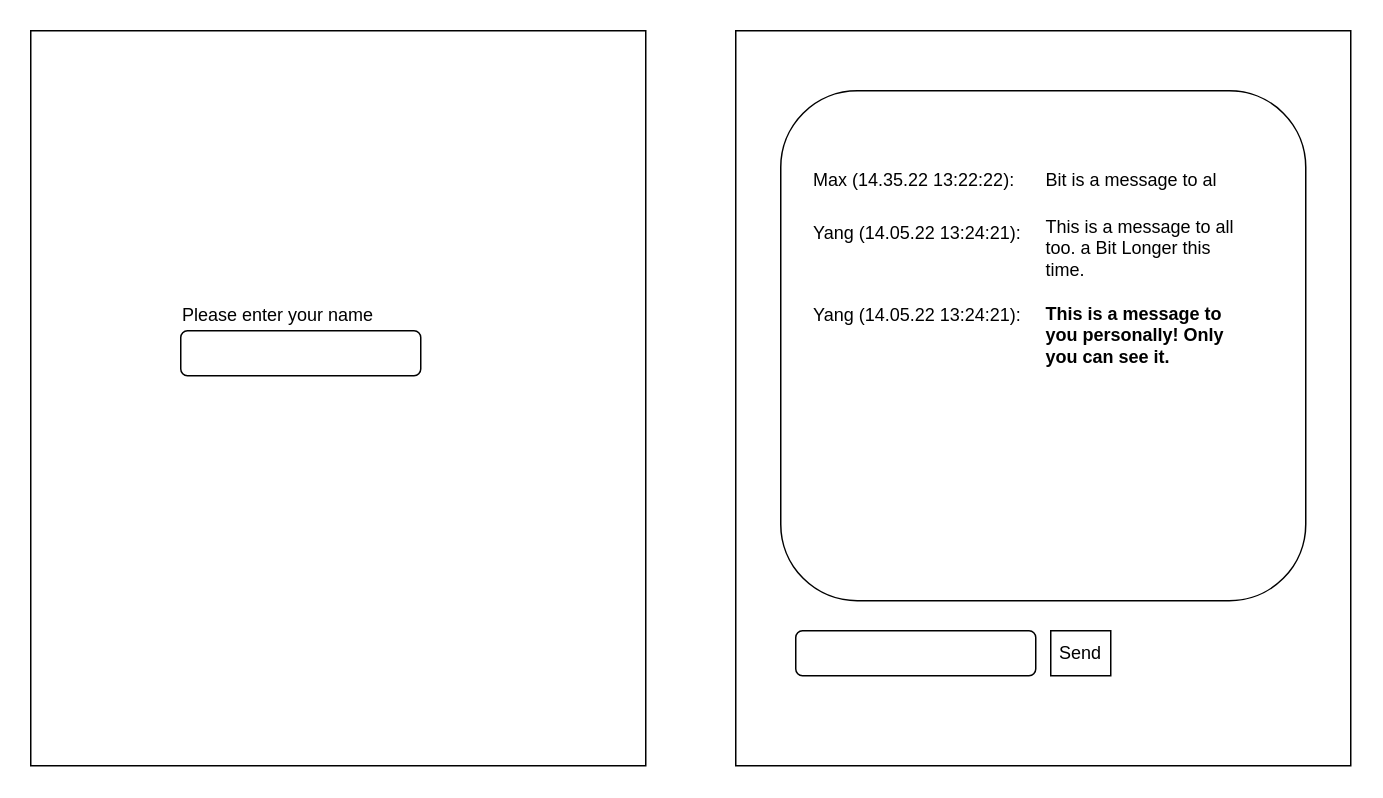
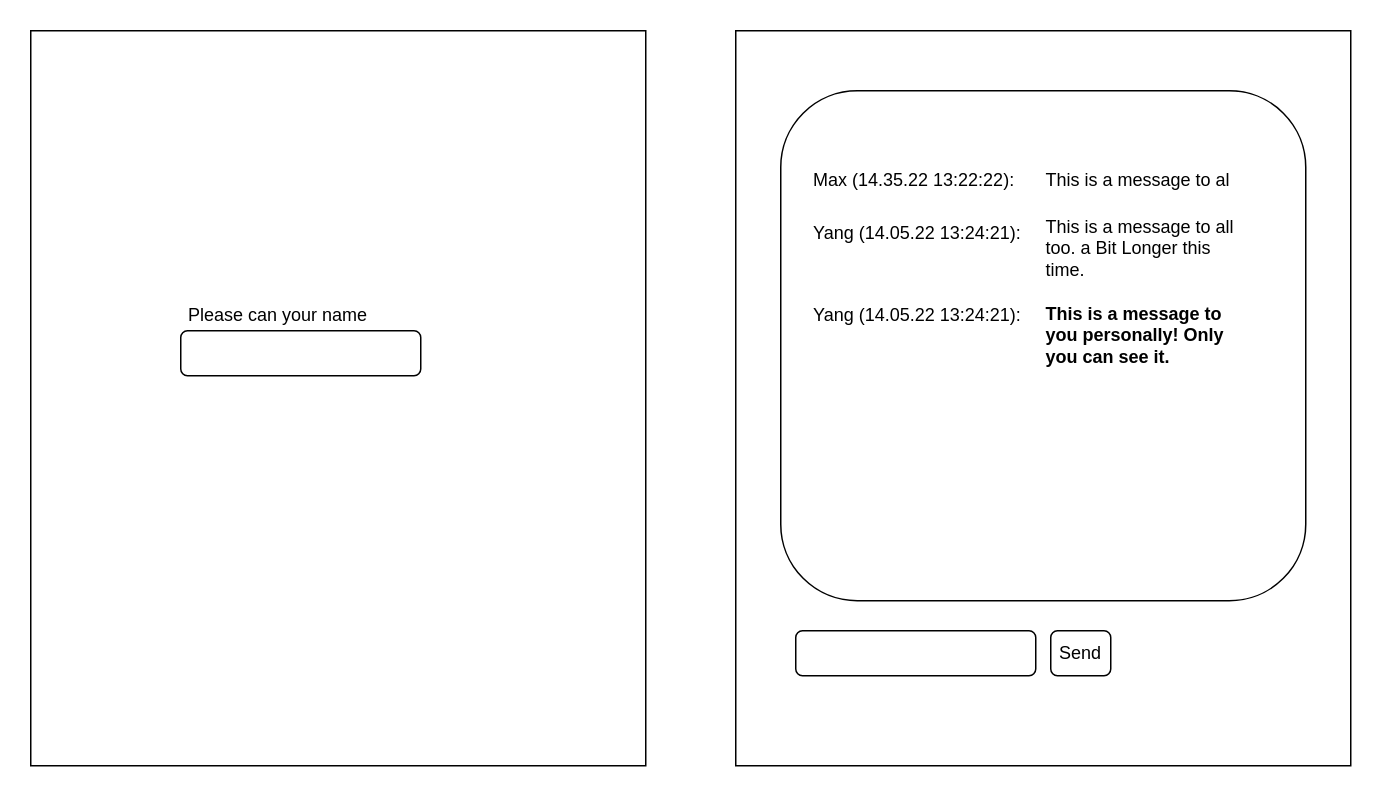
(1138, 181) -> (1143, 181)
(278, 316) -> (278, 316)
(1081, 653) -> (1081, 653)
